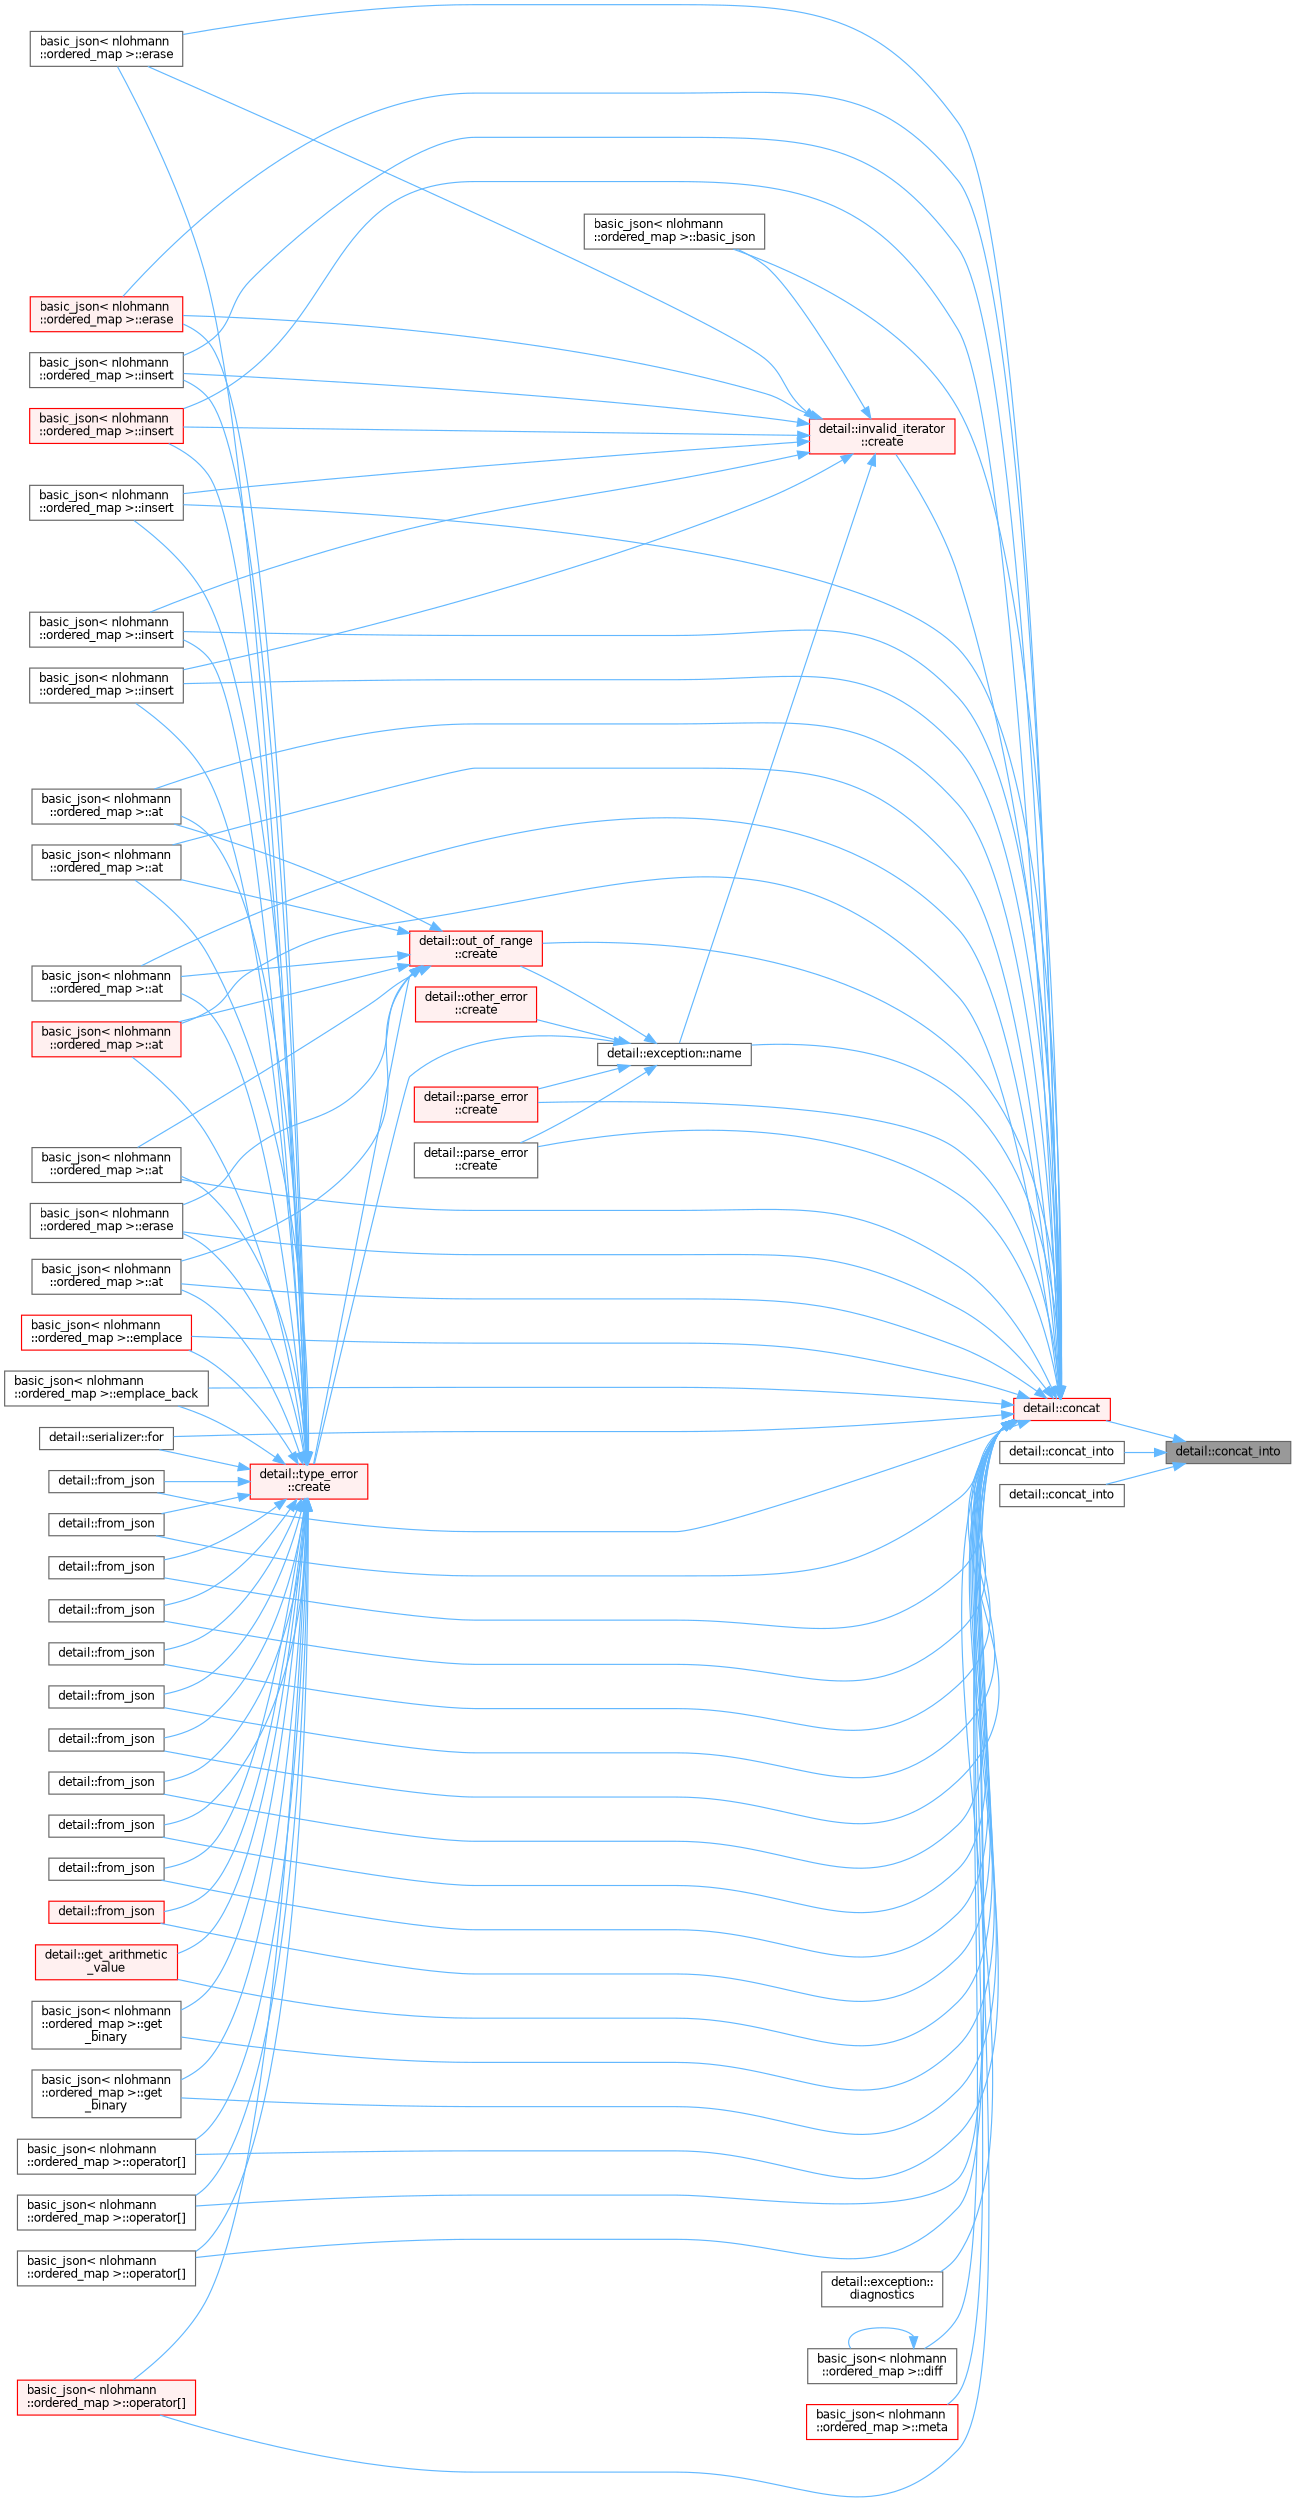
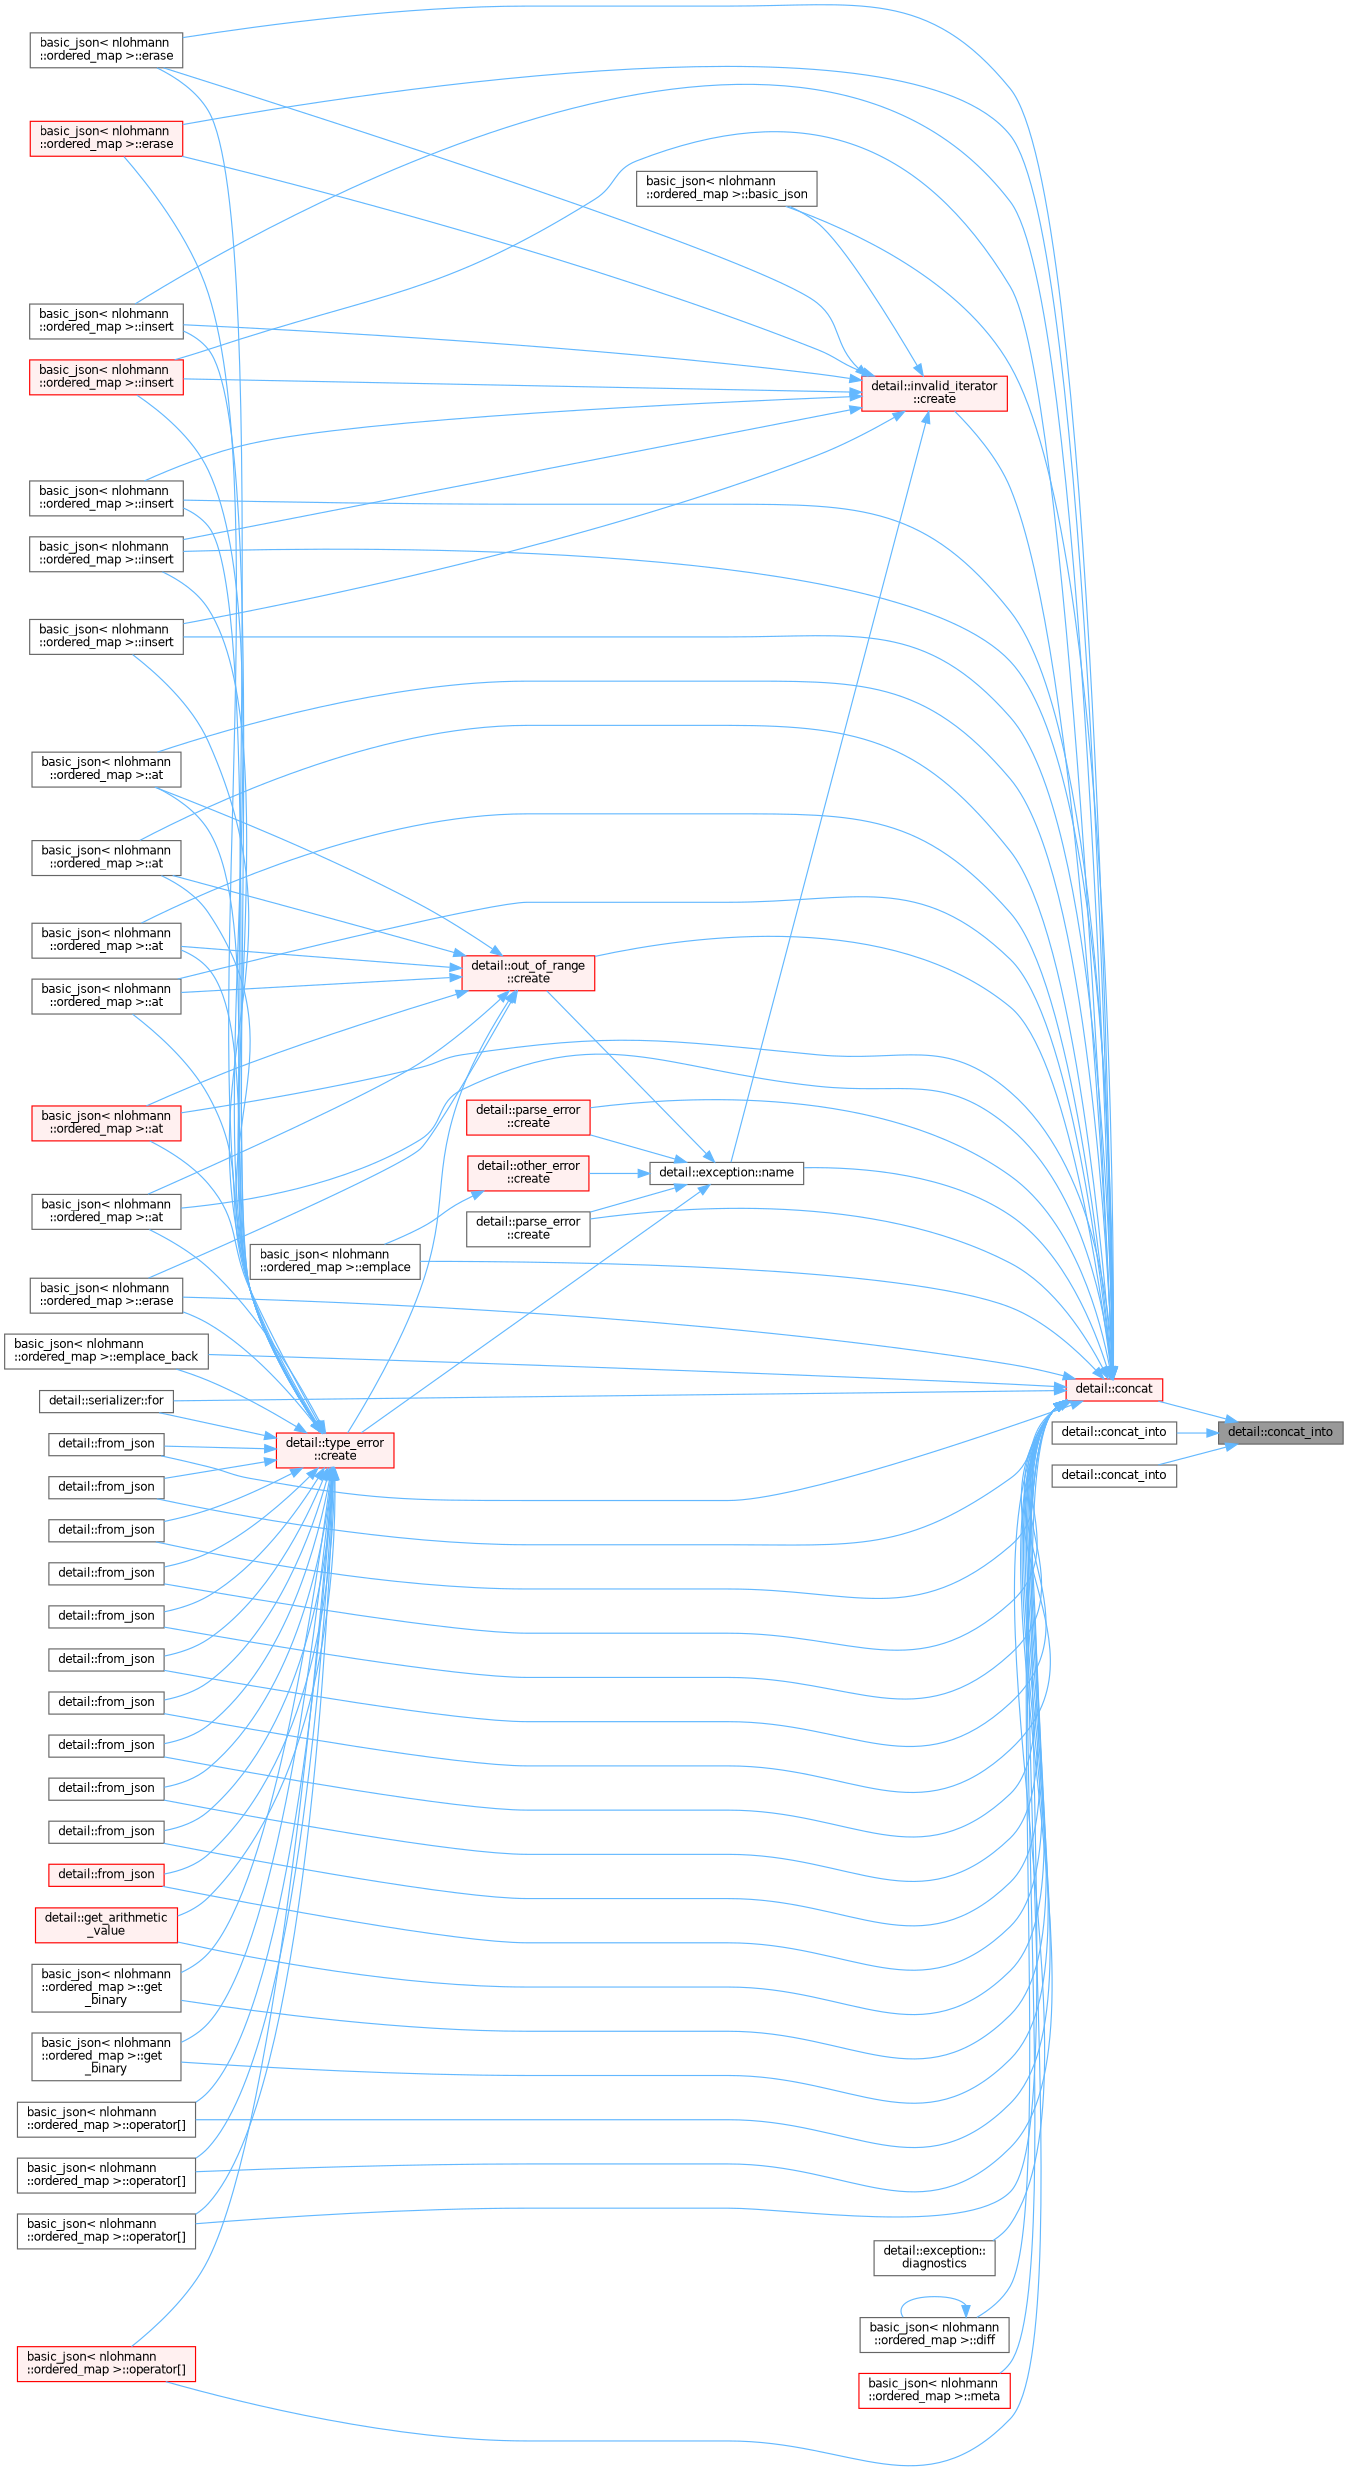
(106, 1333) -> (335, 1262)
(250, 1397) -> (428, 1224)
